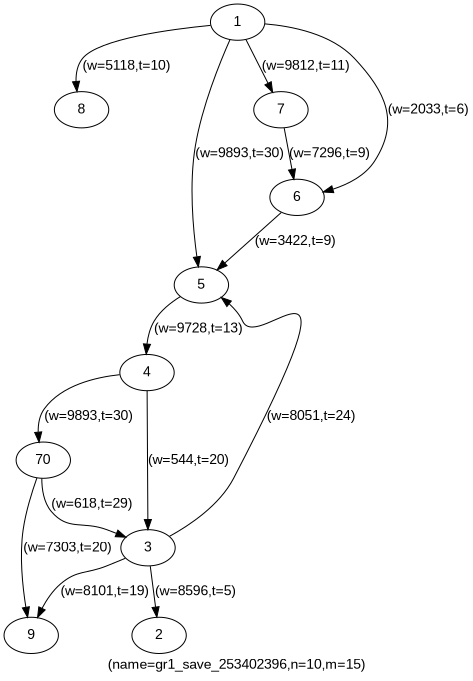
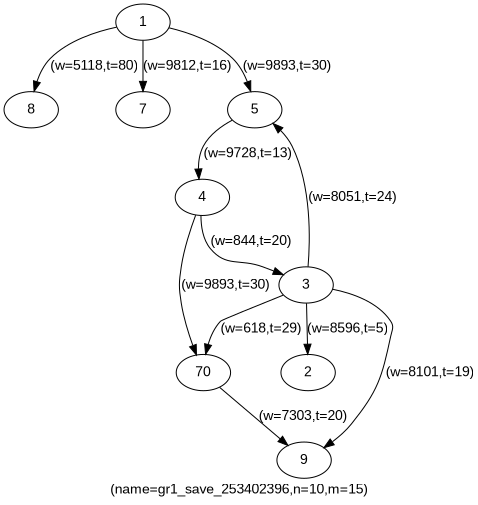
(127, 66) -> (95, 66)
(306, 66) -> (187, 66)
(297, 197) -> none
(189, 460) -> (251, 241)
(65, 522) -> (239, 313)
